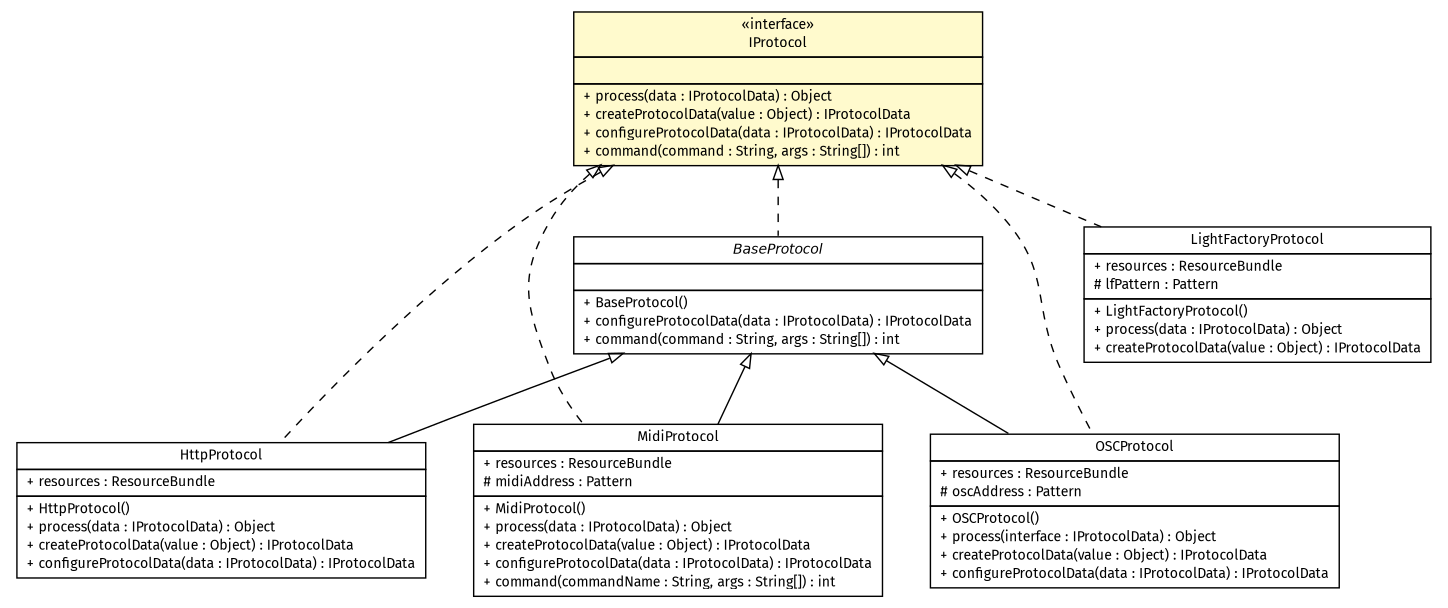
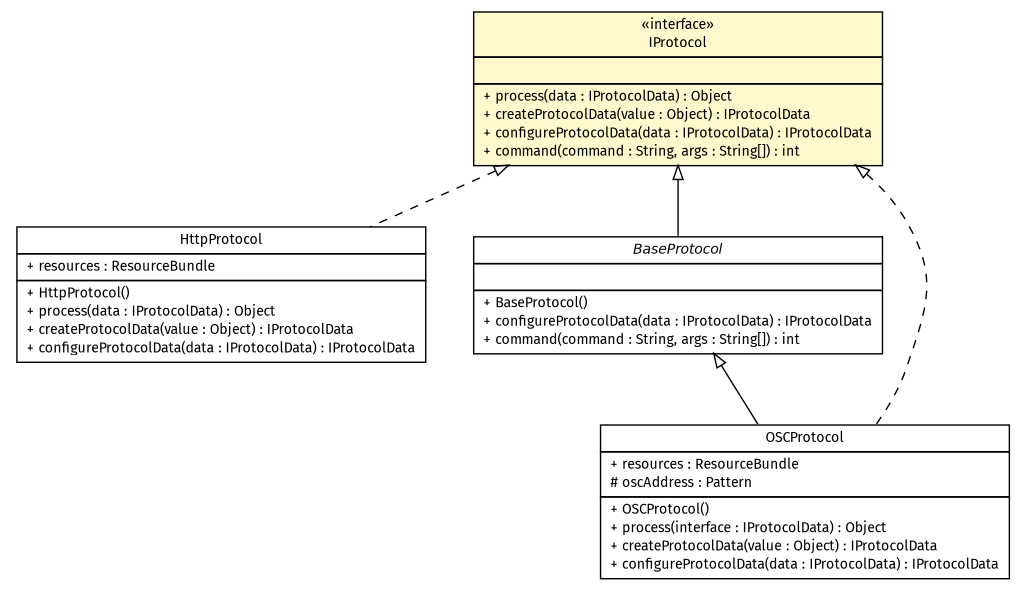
(778, 208) -> (678, 208)
(1257, 295) -> none
(499, 400) -> none
(678, 510) -> none
